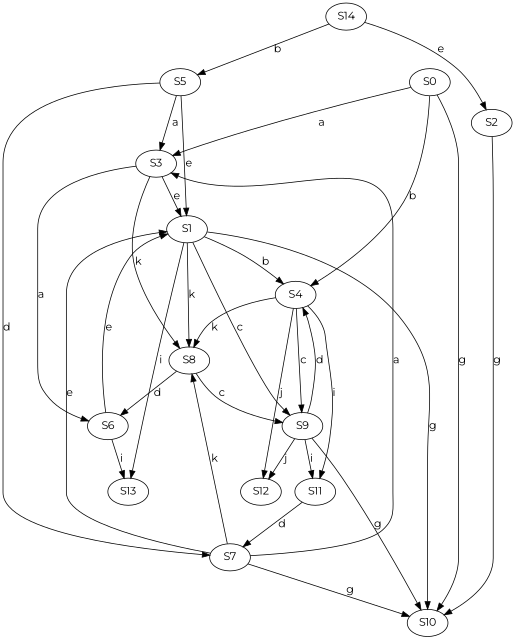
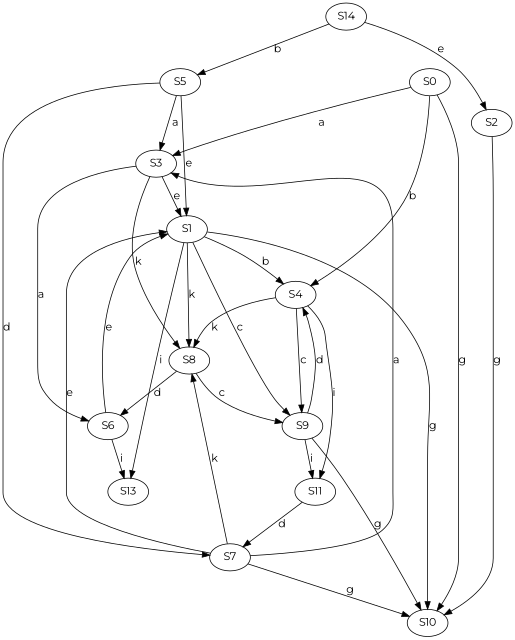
(261, 492) -> none
